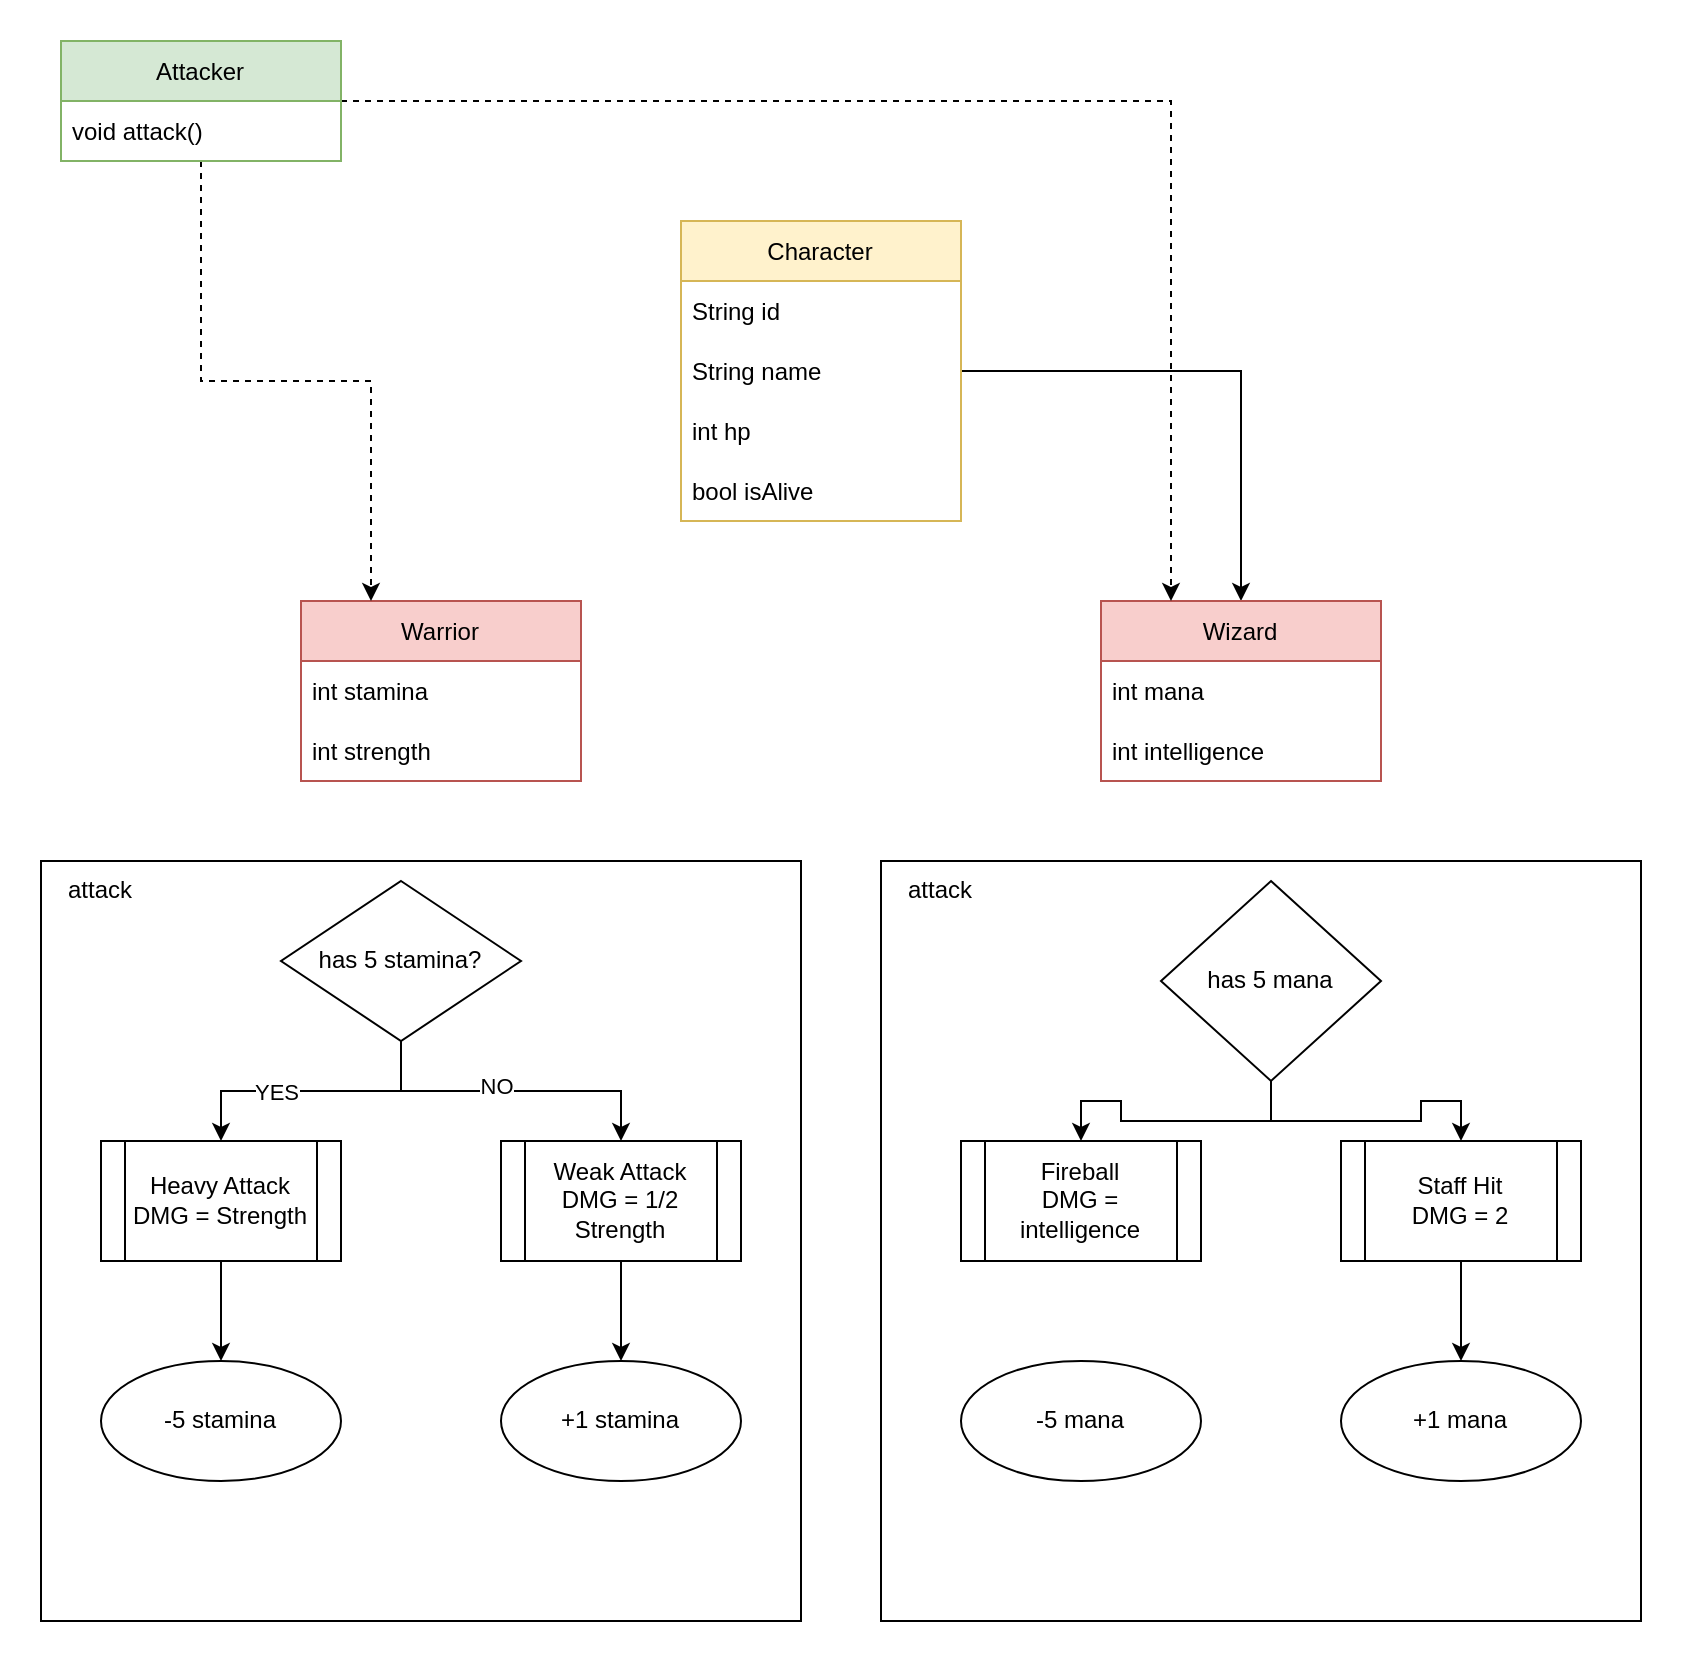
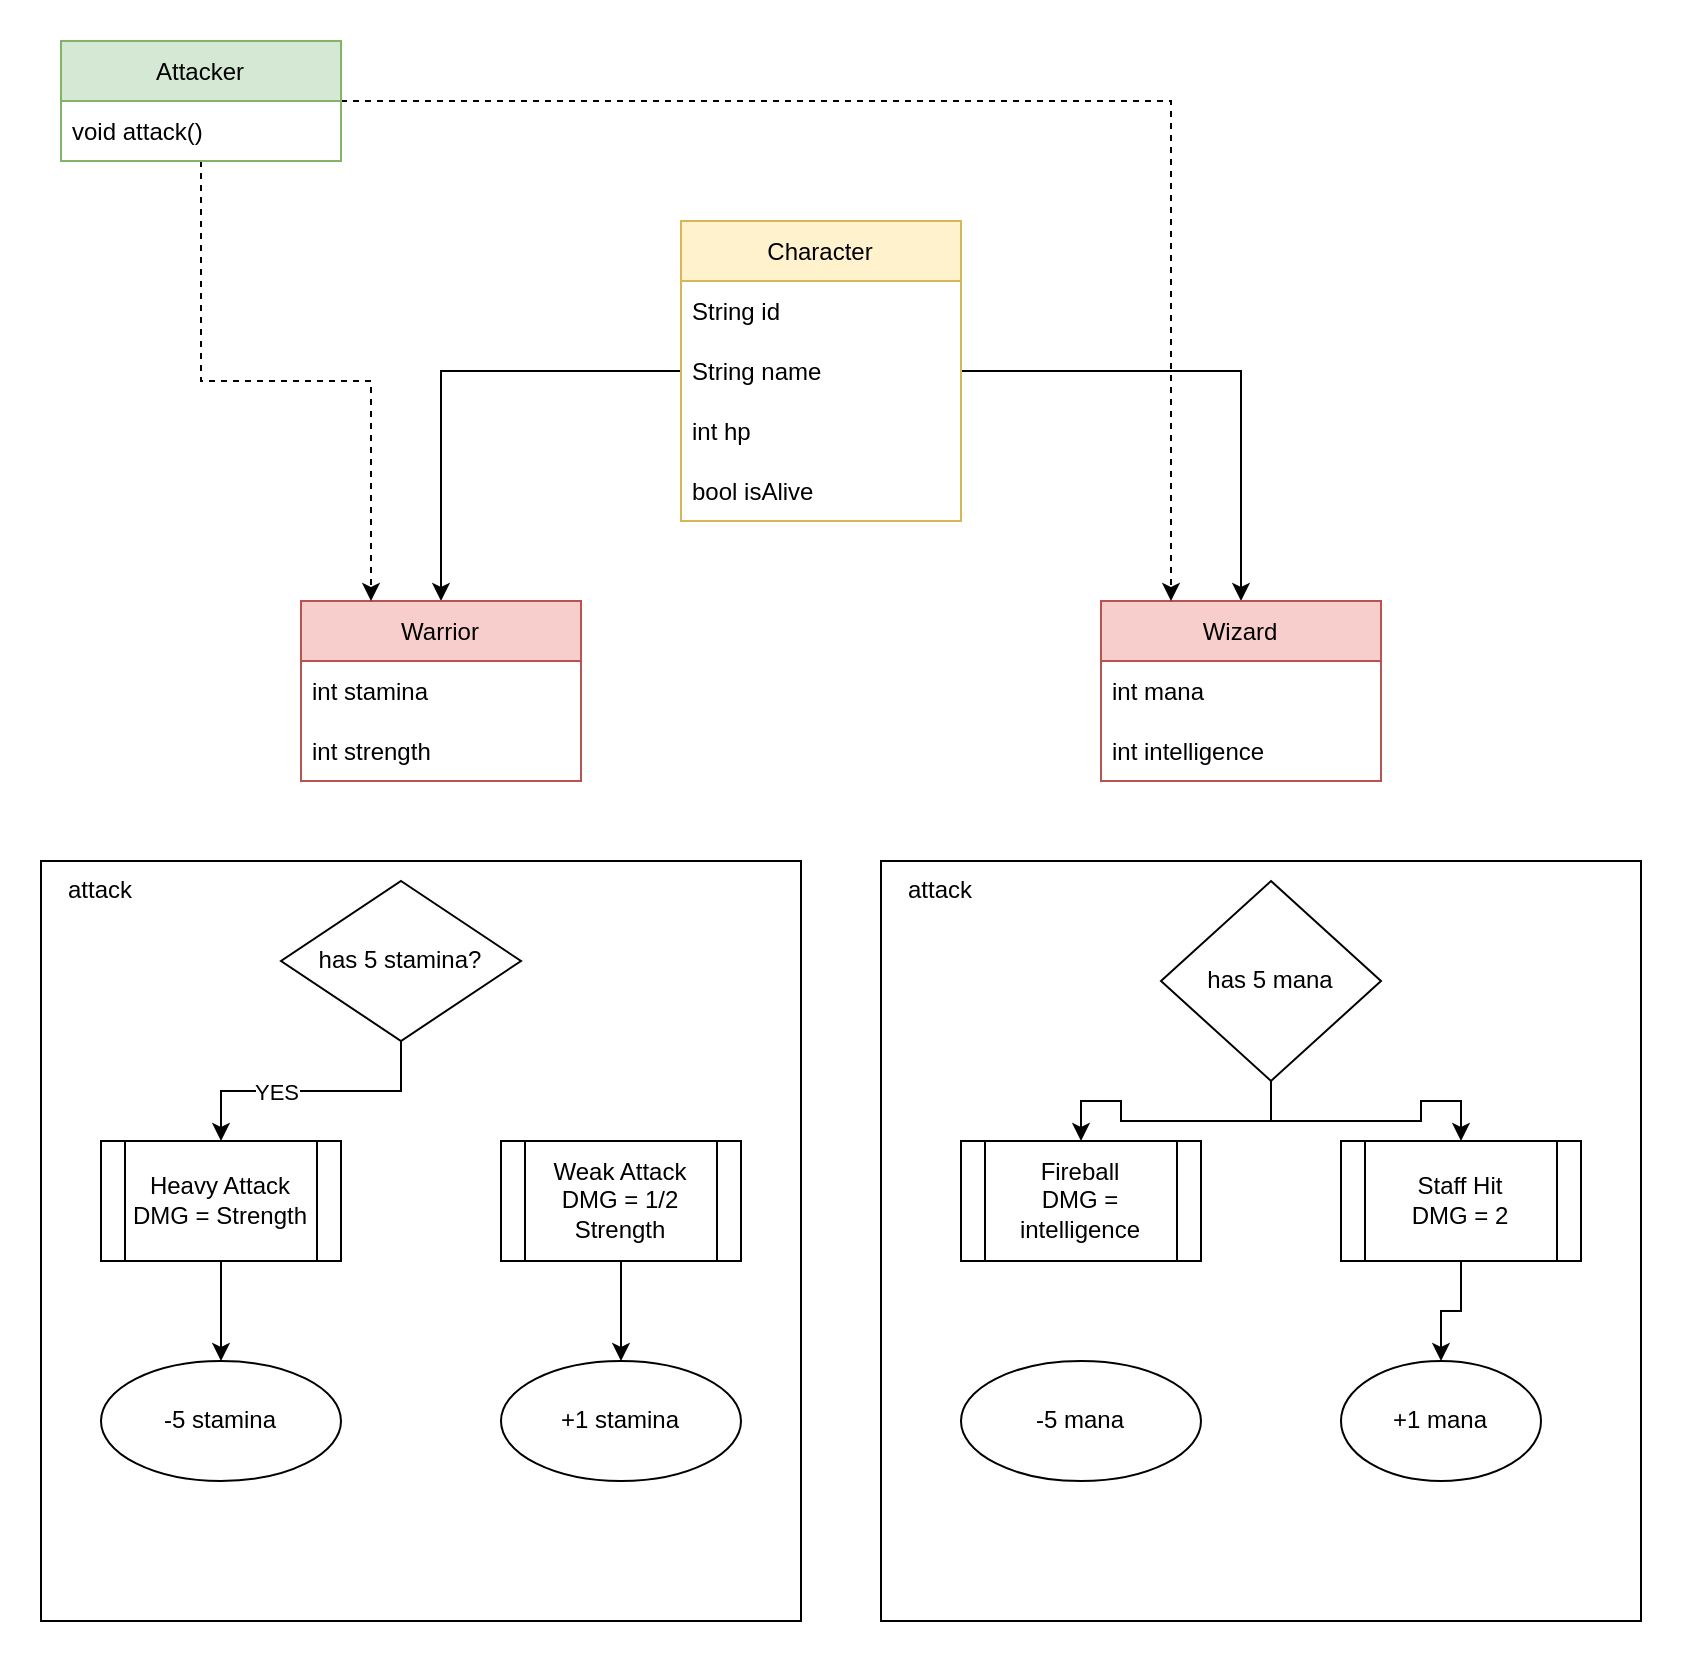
none -> (451, 371)
(531, 1091) -> none
(1461, 1421) -> (1441, 1421)
